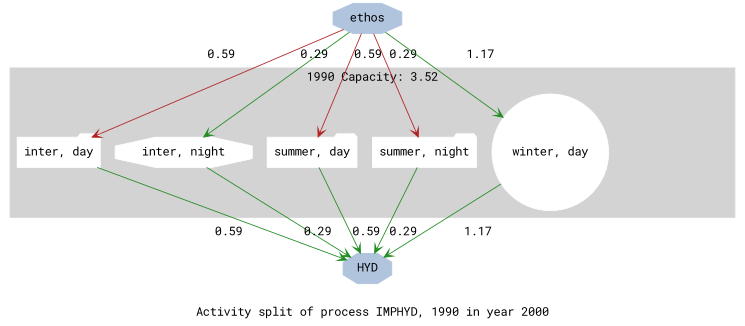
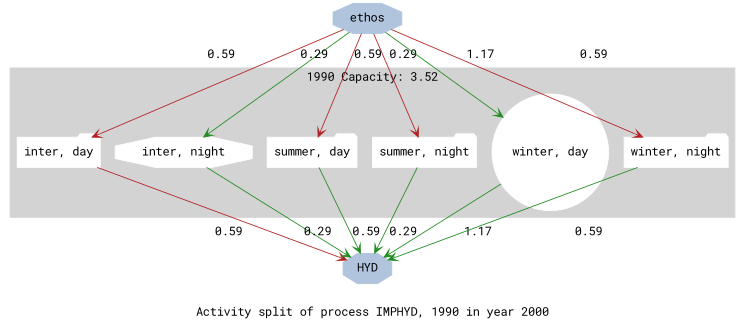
none -> (676, 152)
(218, 212) -> (218, 212)
